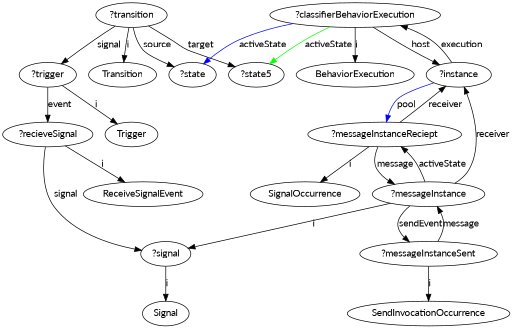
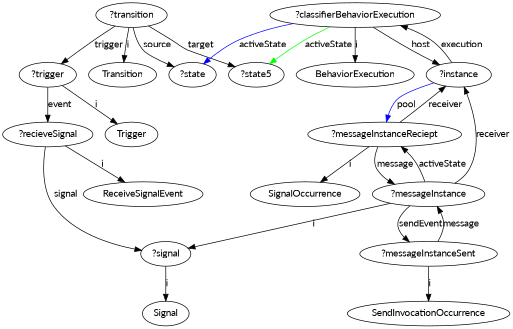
(109, 45) -> (109, 45)
